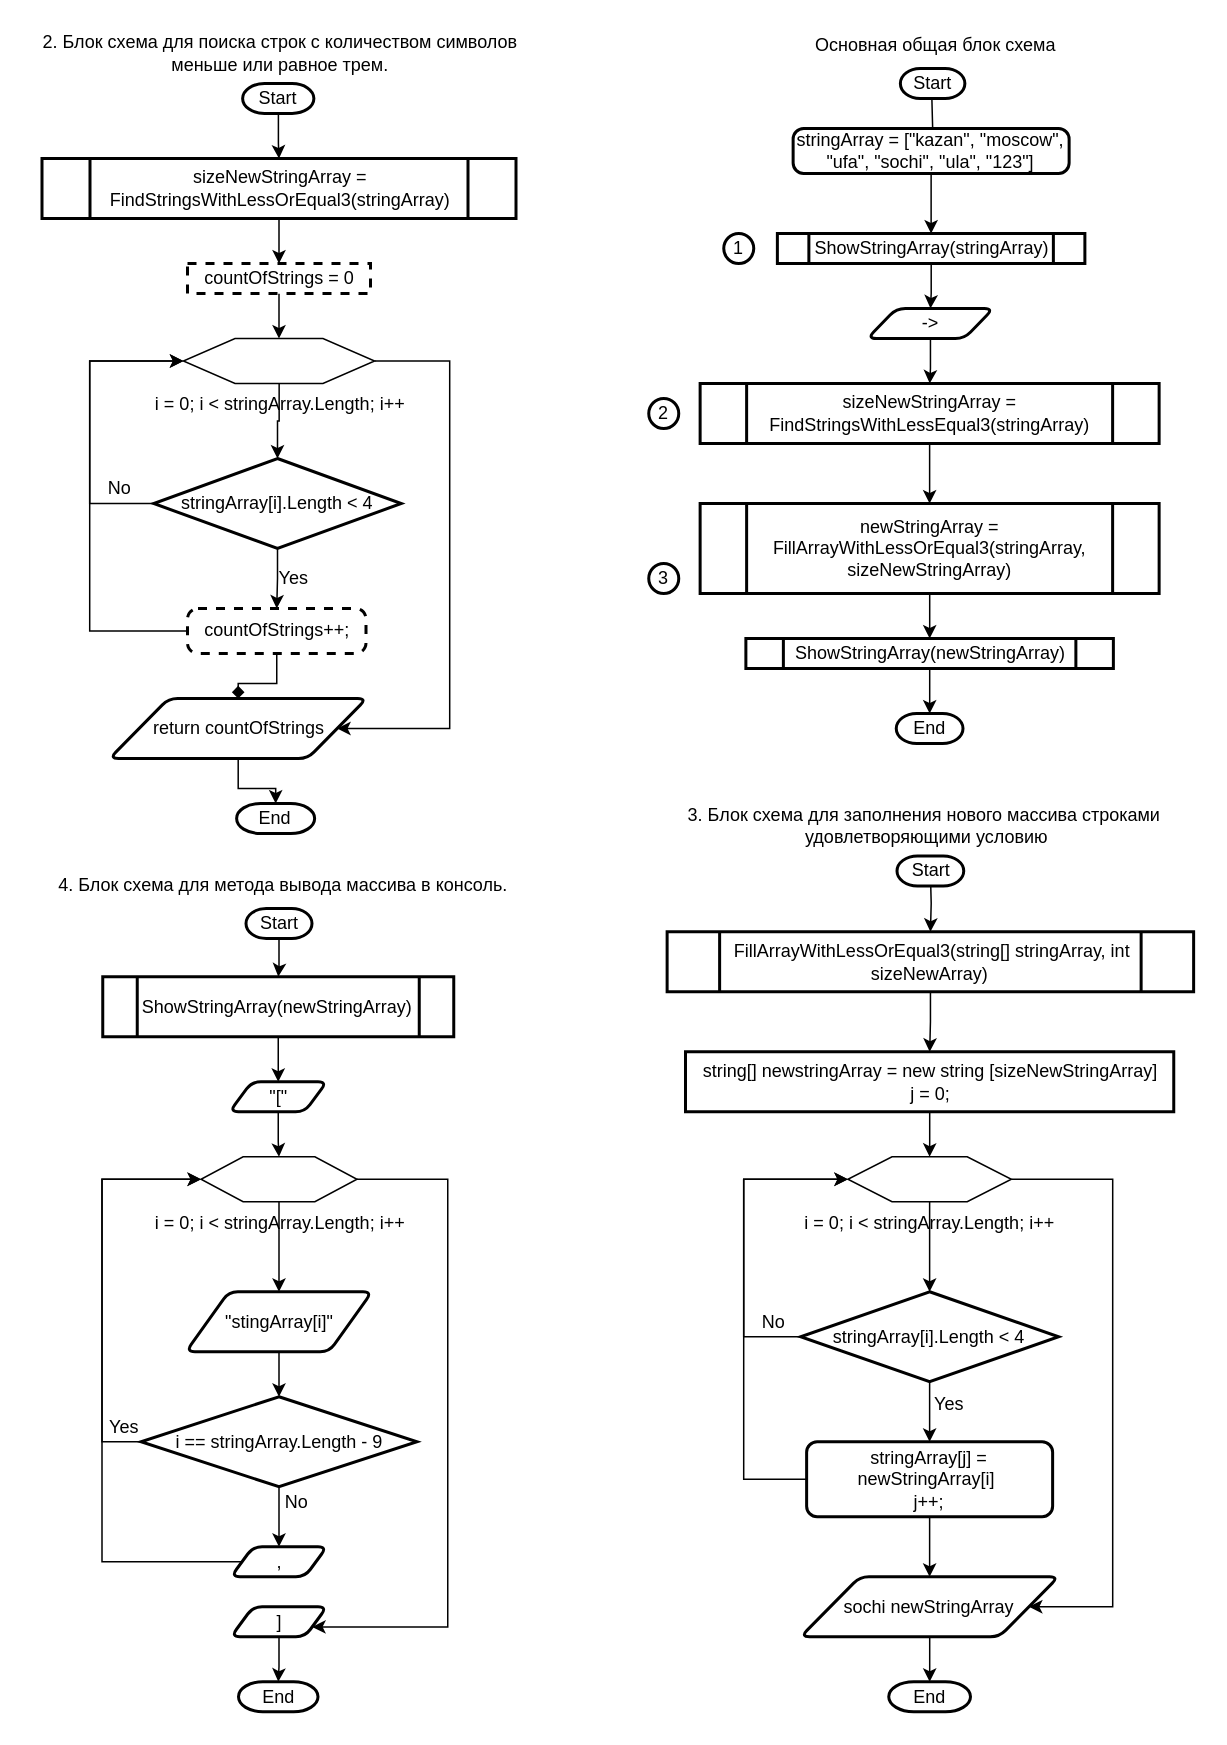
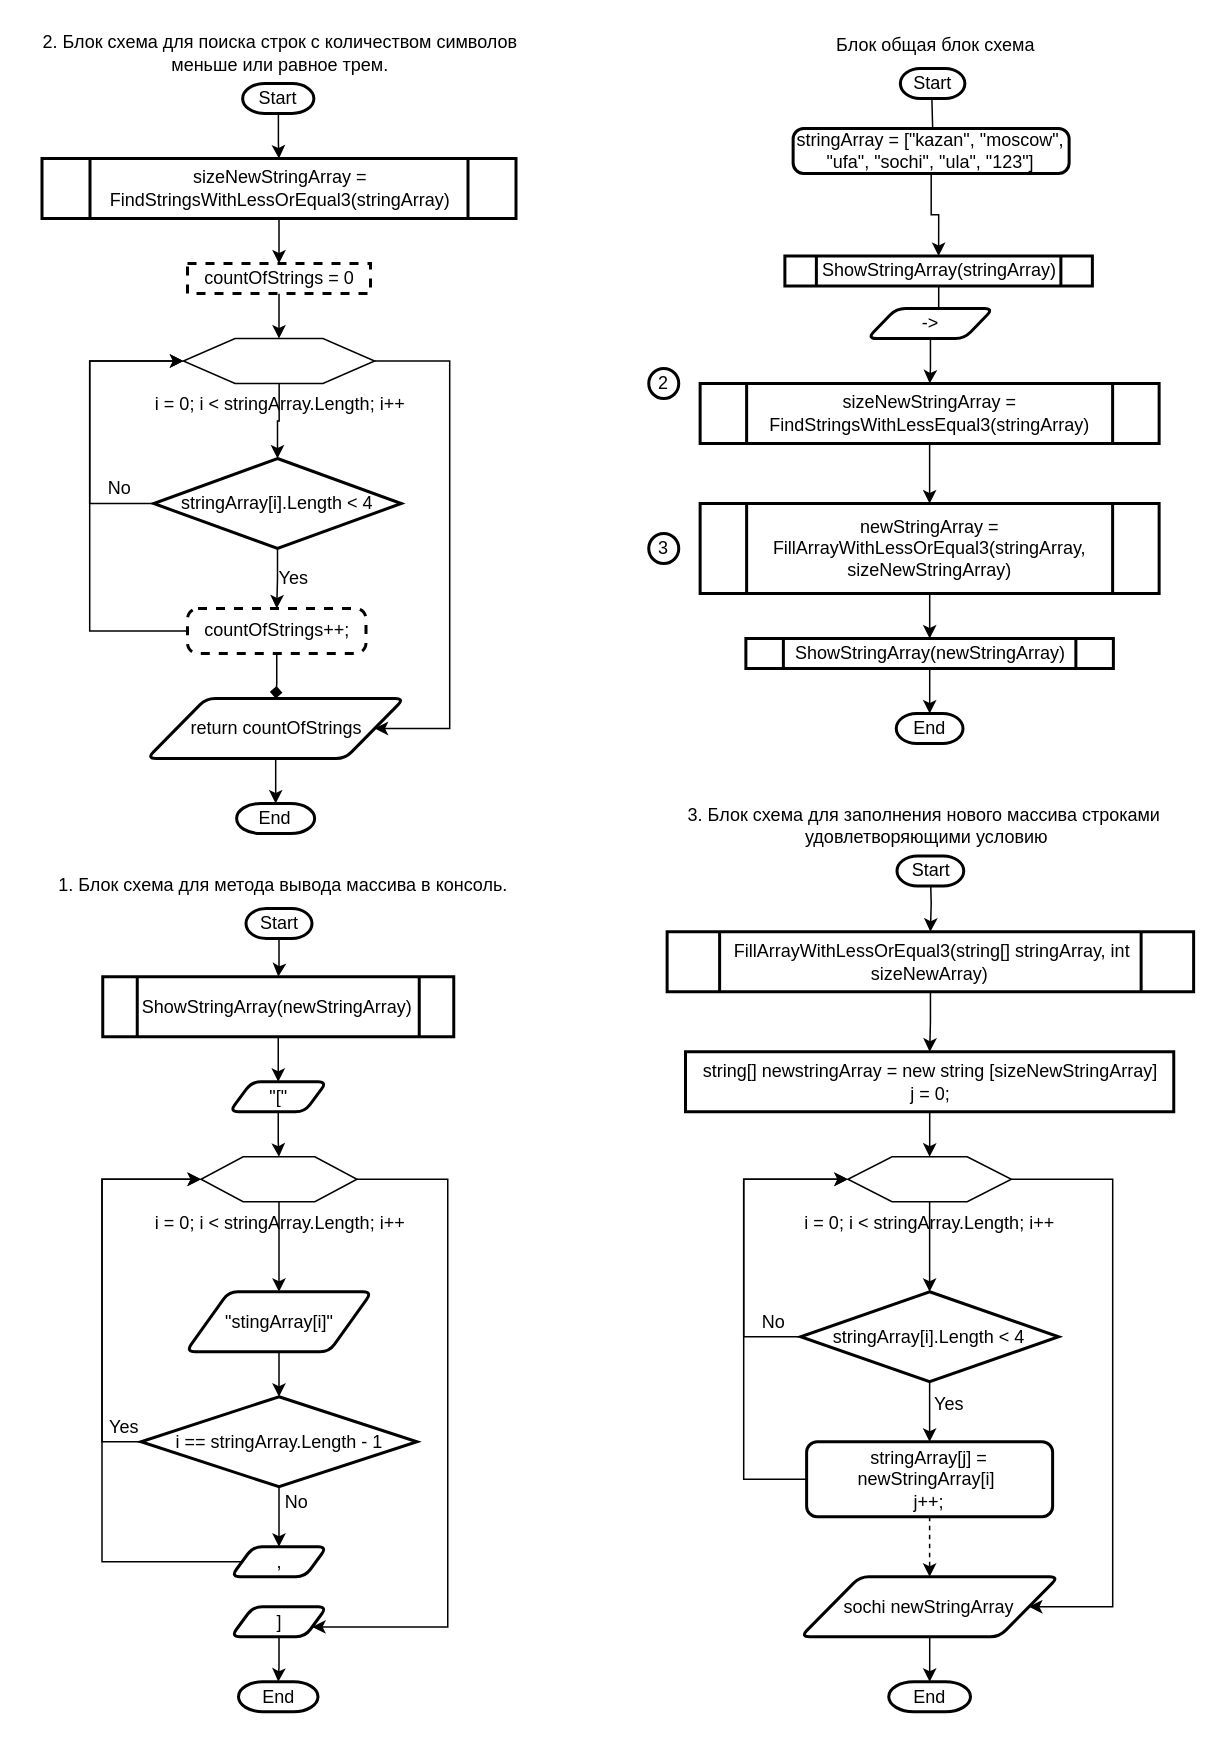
(936, 46) -> (936, 46)
(739, 248) -> none
(931, 248) -> (939, 271)
(664, 413) -> (664, 383)
(664, 578) -> (664, 548)
(238, 728) -> (276, 728)
(284, 886) -> (284, 886)
(280, 1442) -> (280, 1442)
(930, 1541) -> (930, 1541)
